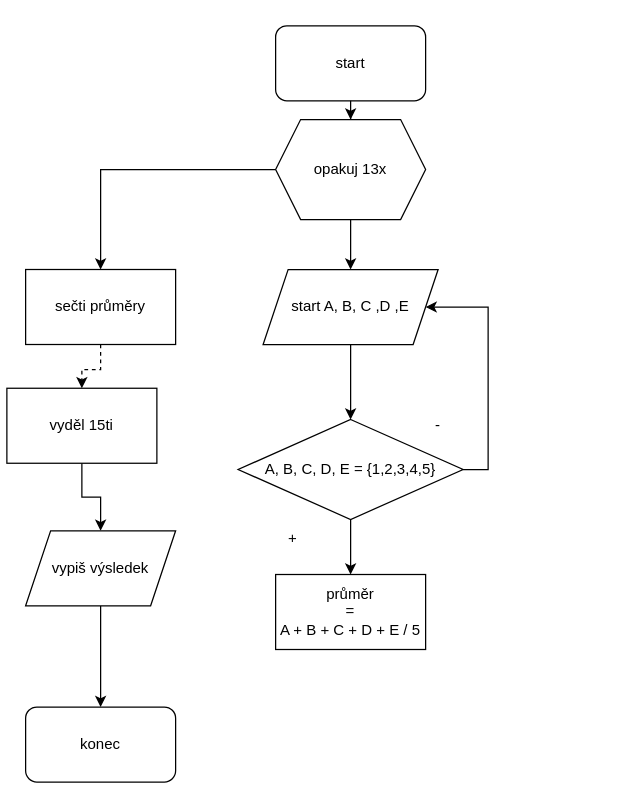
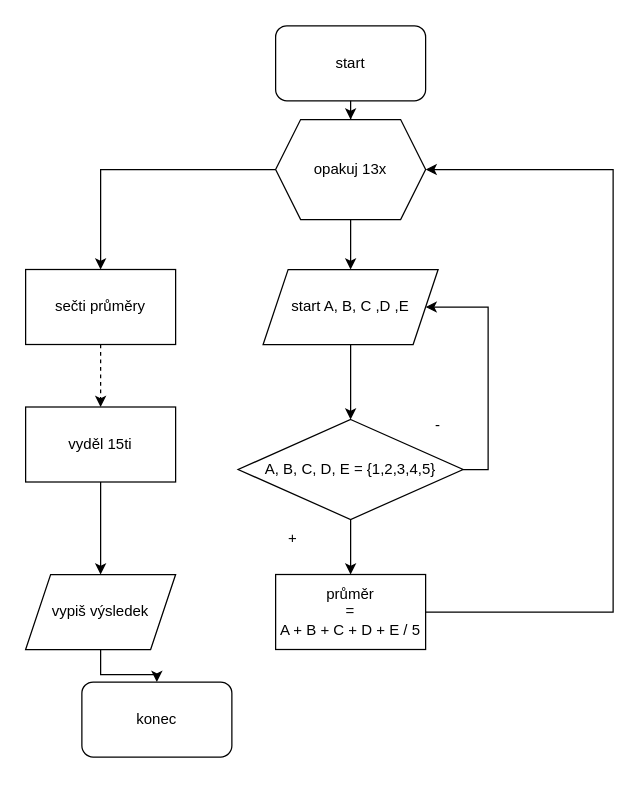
none -> (613, 395)
(82, 426) -> (101, 444)
(101, 568) -> (101, 612)
(101, 744) -> (157, 719)
